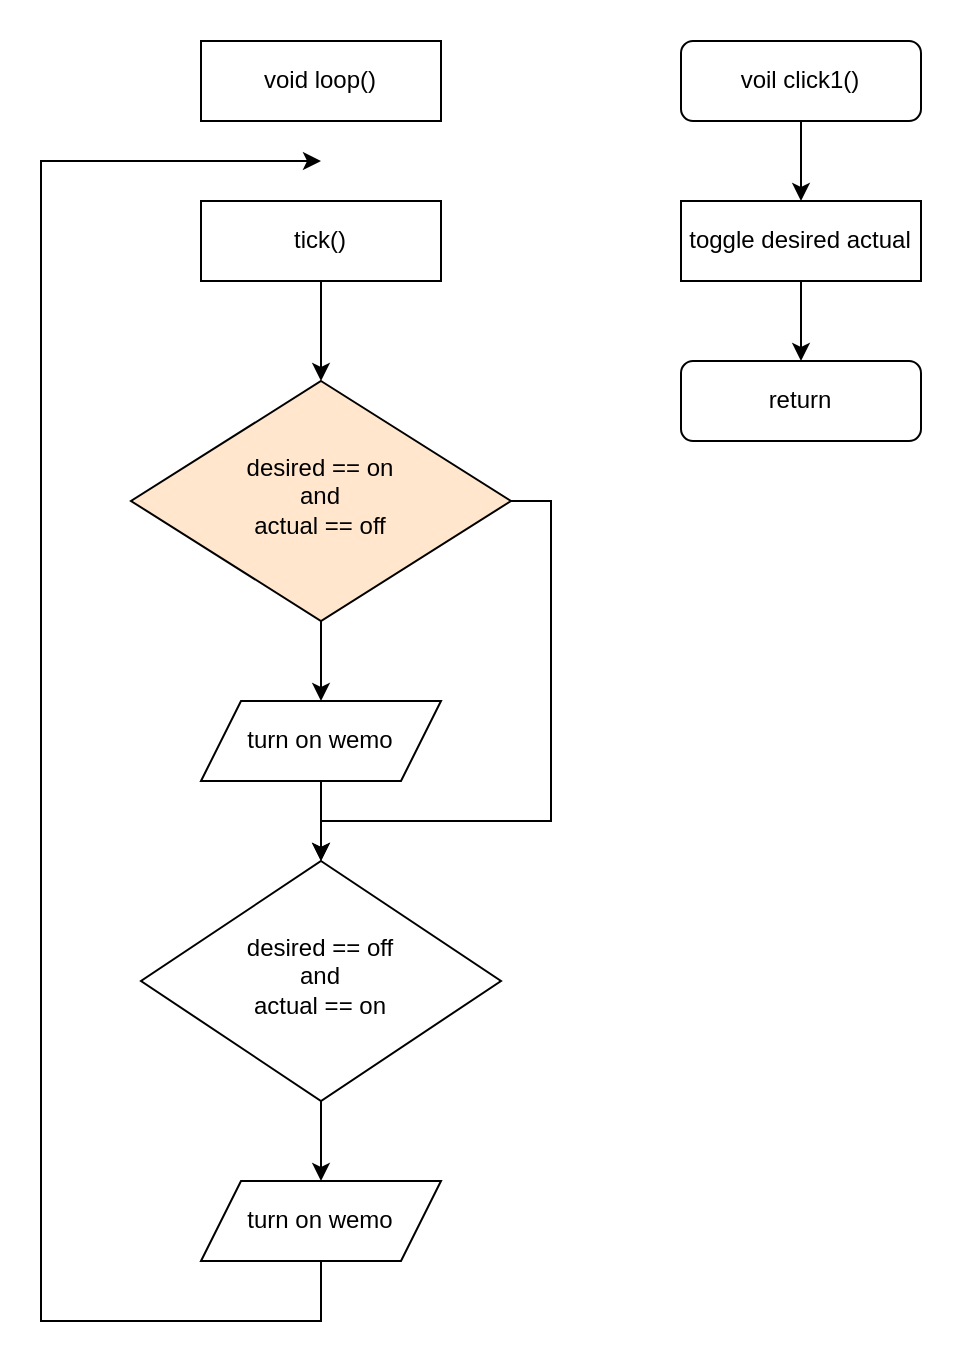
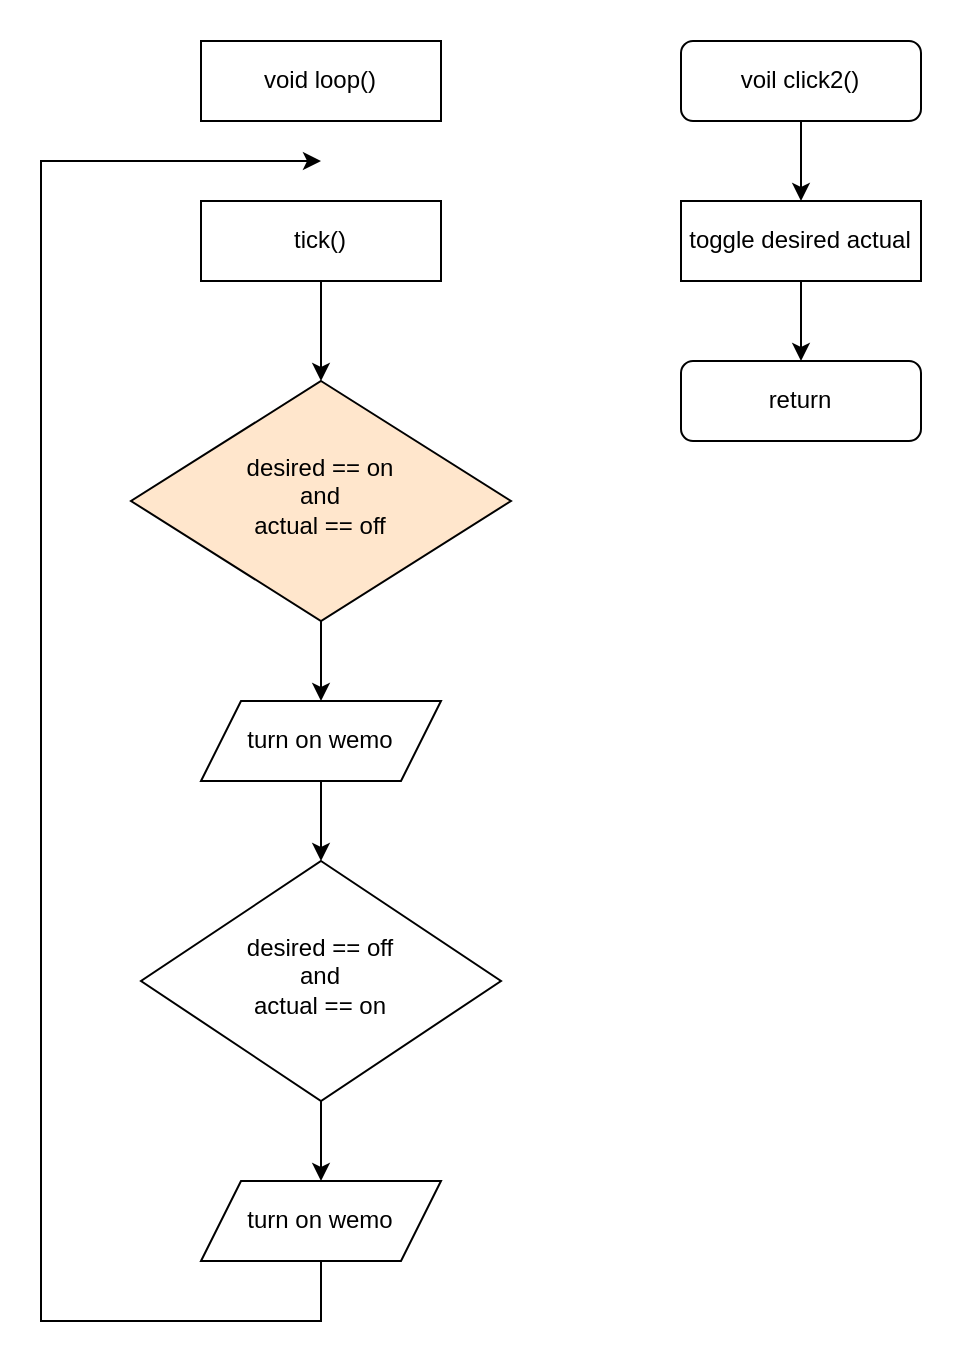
(801, 81) -> (801, 81)
(551, 754) -> none
